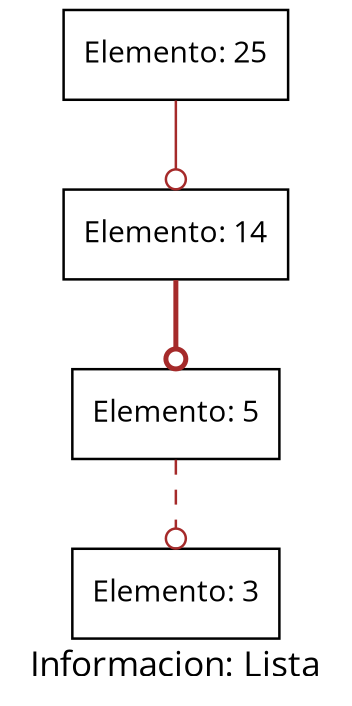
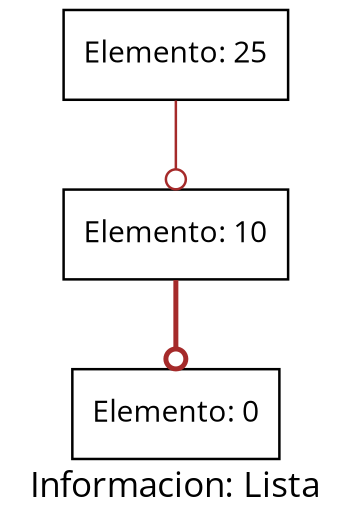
(176, 234) -> (176, 234)
(176, 414) -> (176, 414)
(176, 594) -> none
